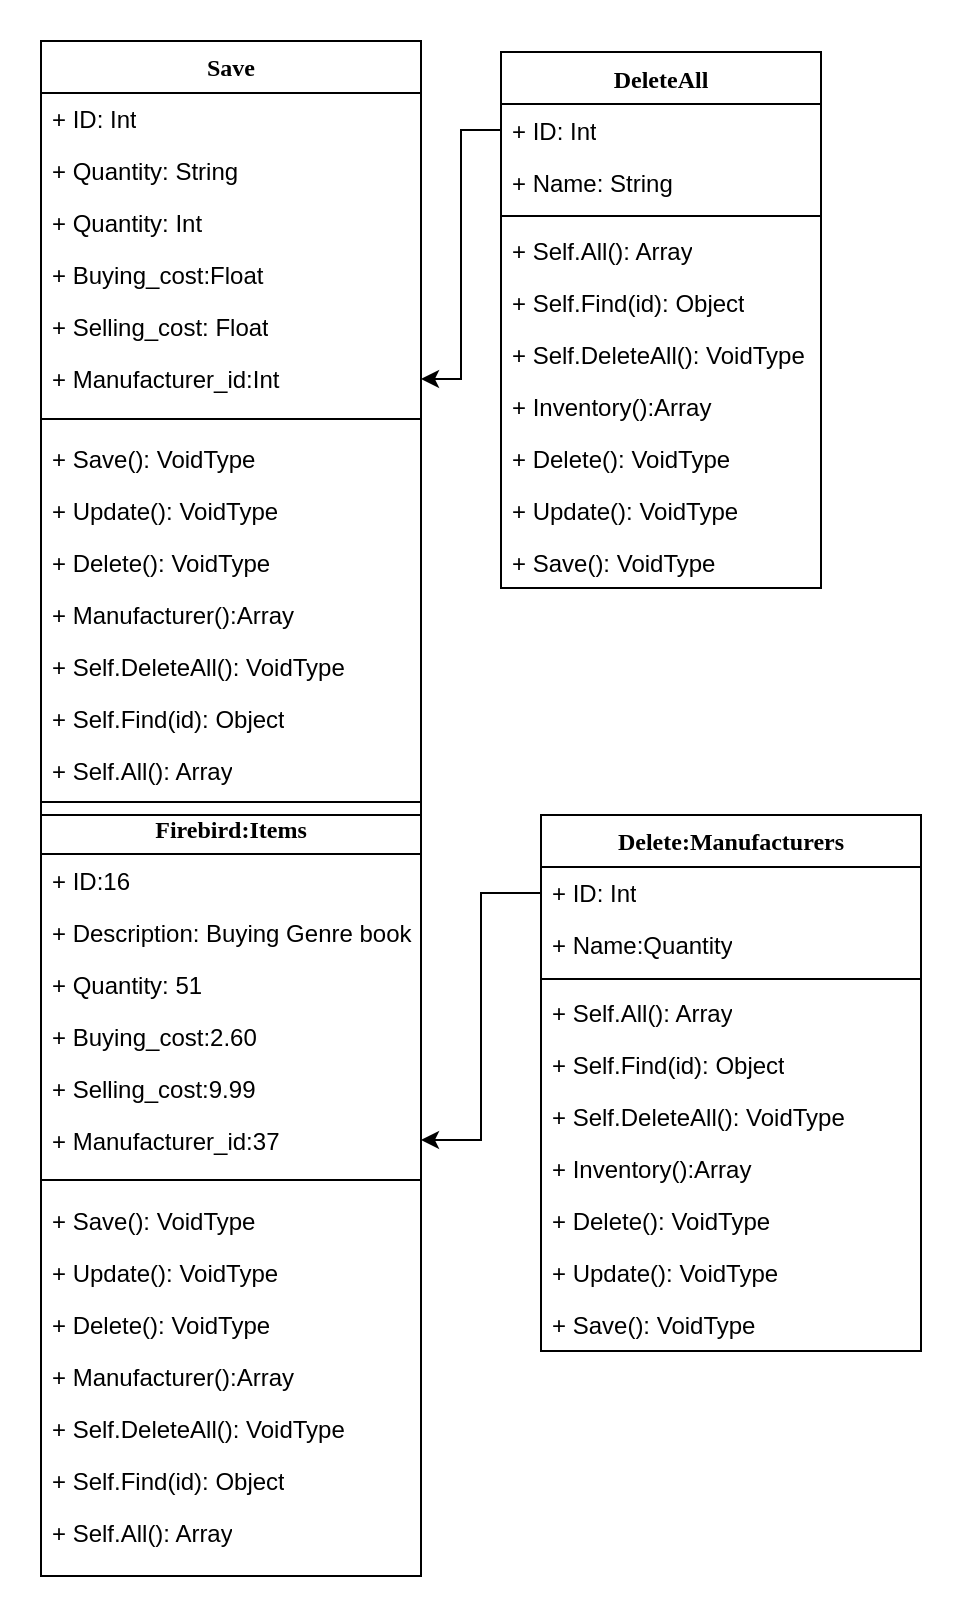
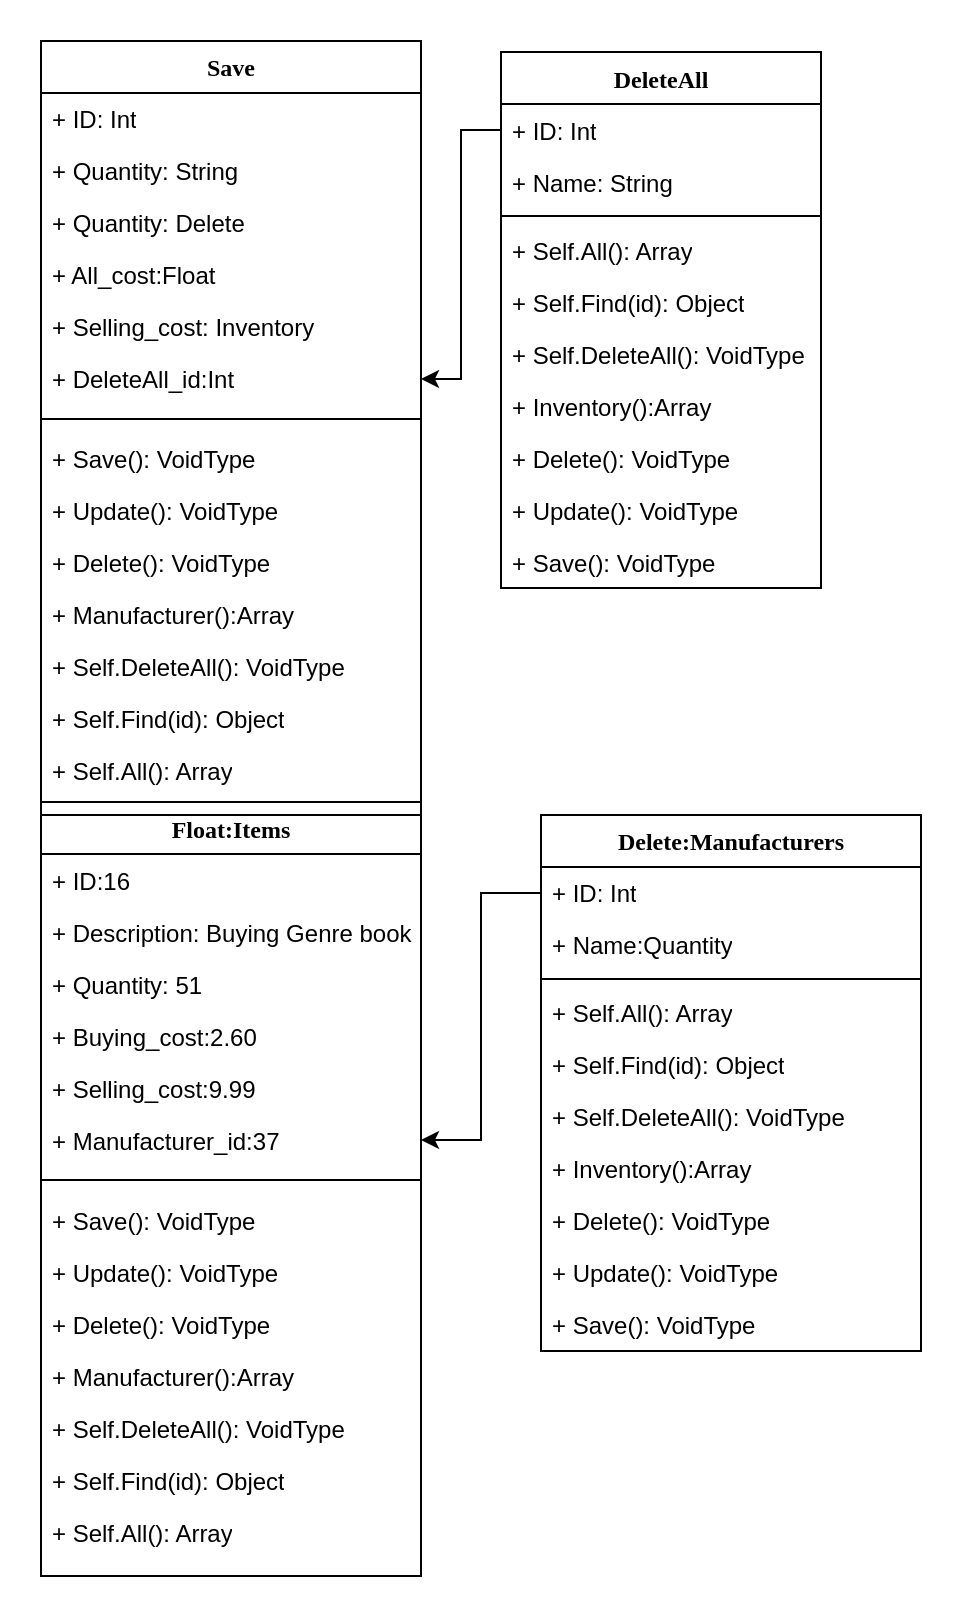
(141, 225) -> (158, 225)
(168, 277) -> (145, 277)
(172, 329) -> (202, 329)
(185, 381) -> (155, 381)
(232, 831) -> (232, 831)
